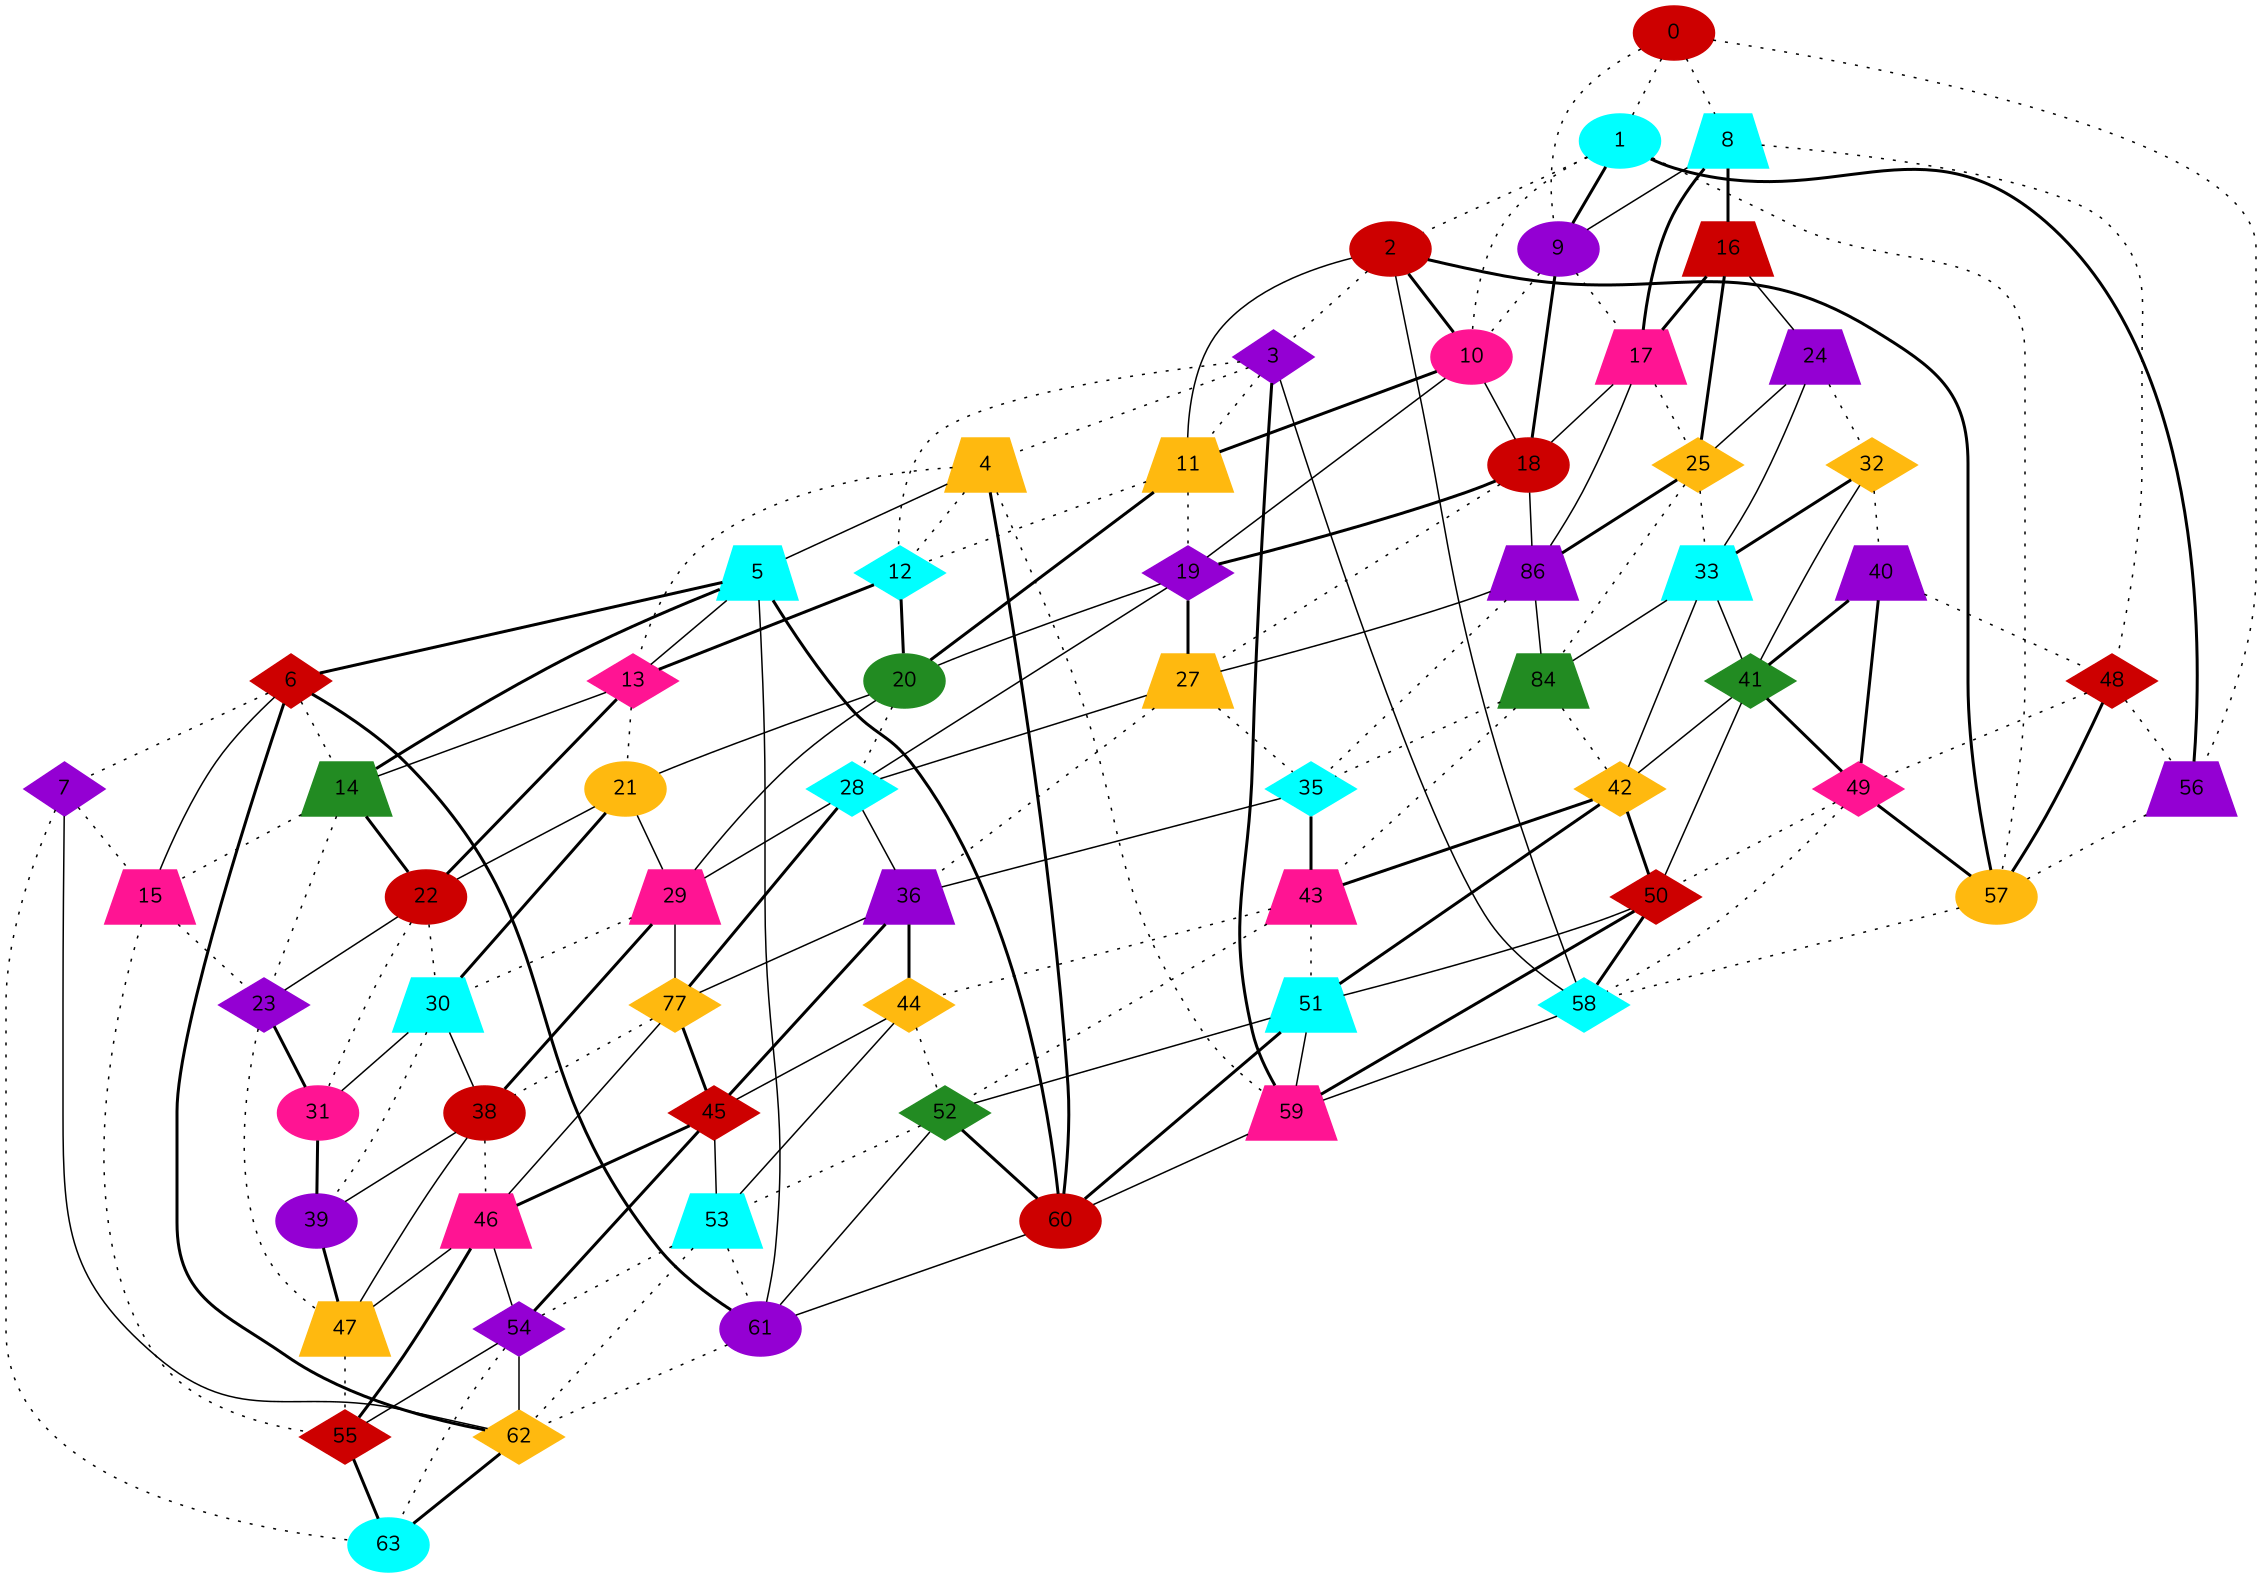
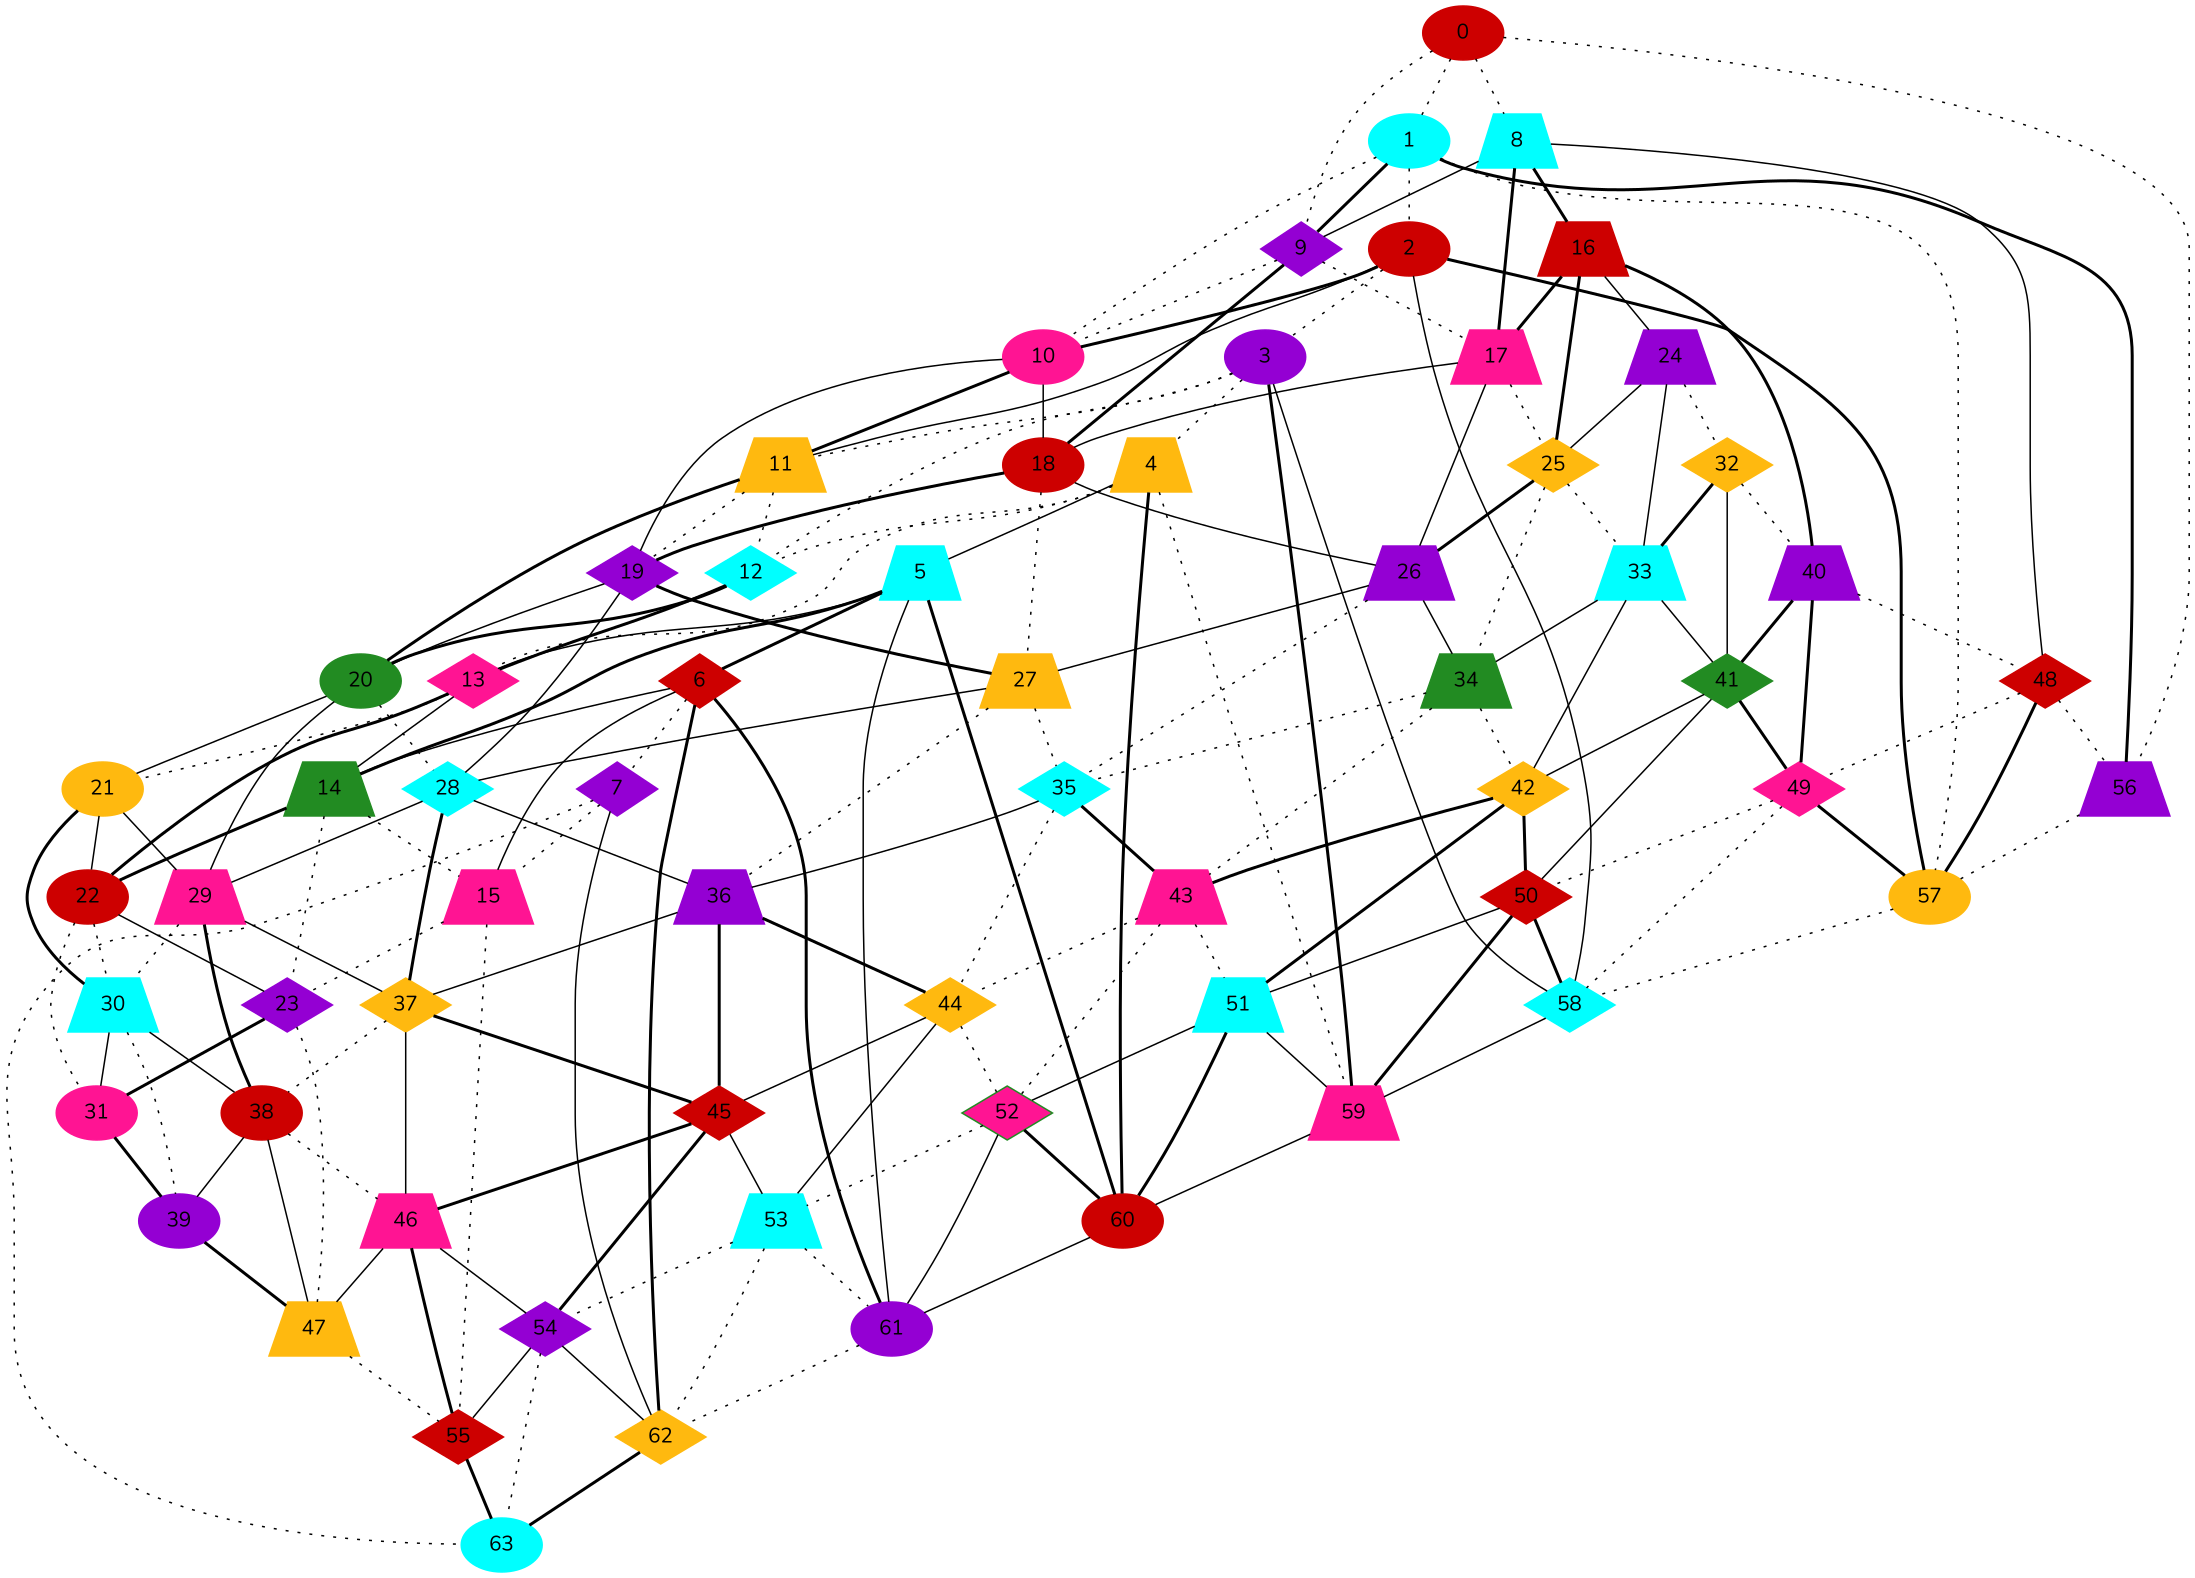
(1558, 249) -> (1301, 249)
(2133, 258) -> (1999, 241)
(1274, 357) -> (1265, 357)
none -> (1762, 375)
(1533, 573) -> (1409, 573)
(1544, 681) -> (1466, 681)
(317, 732) -> (537, 719)
none -> (1007, 897)
(675, 1005) -> (406, 1005)
(945, 1113) -> (1007, 1113)
